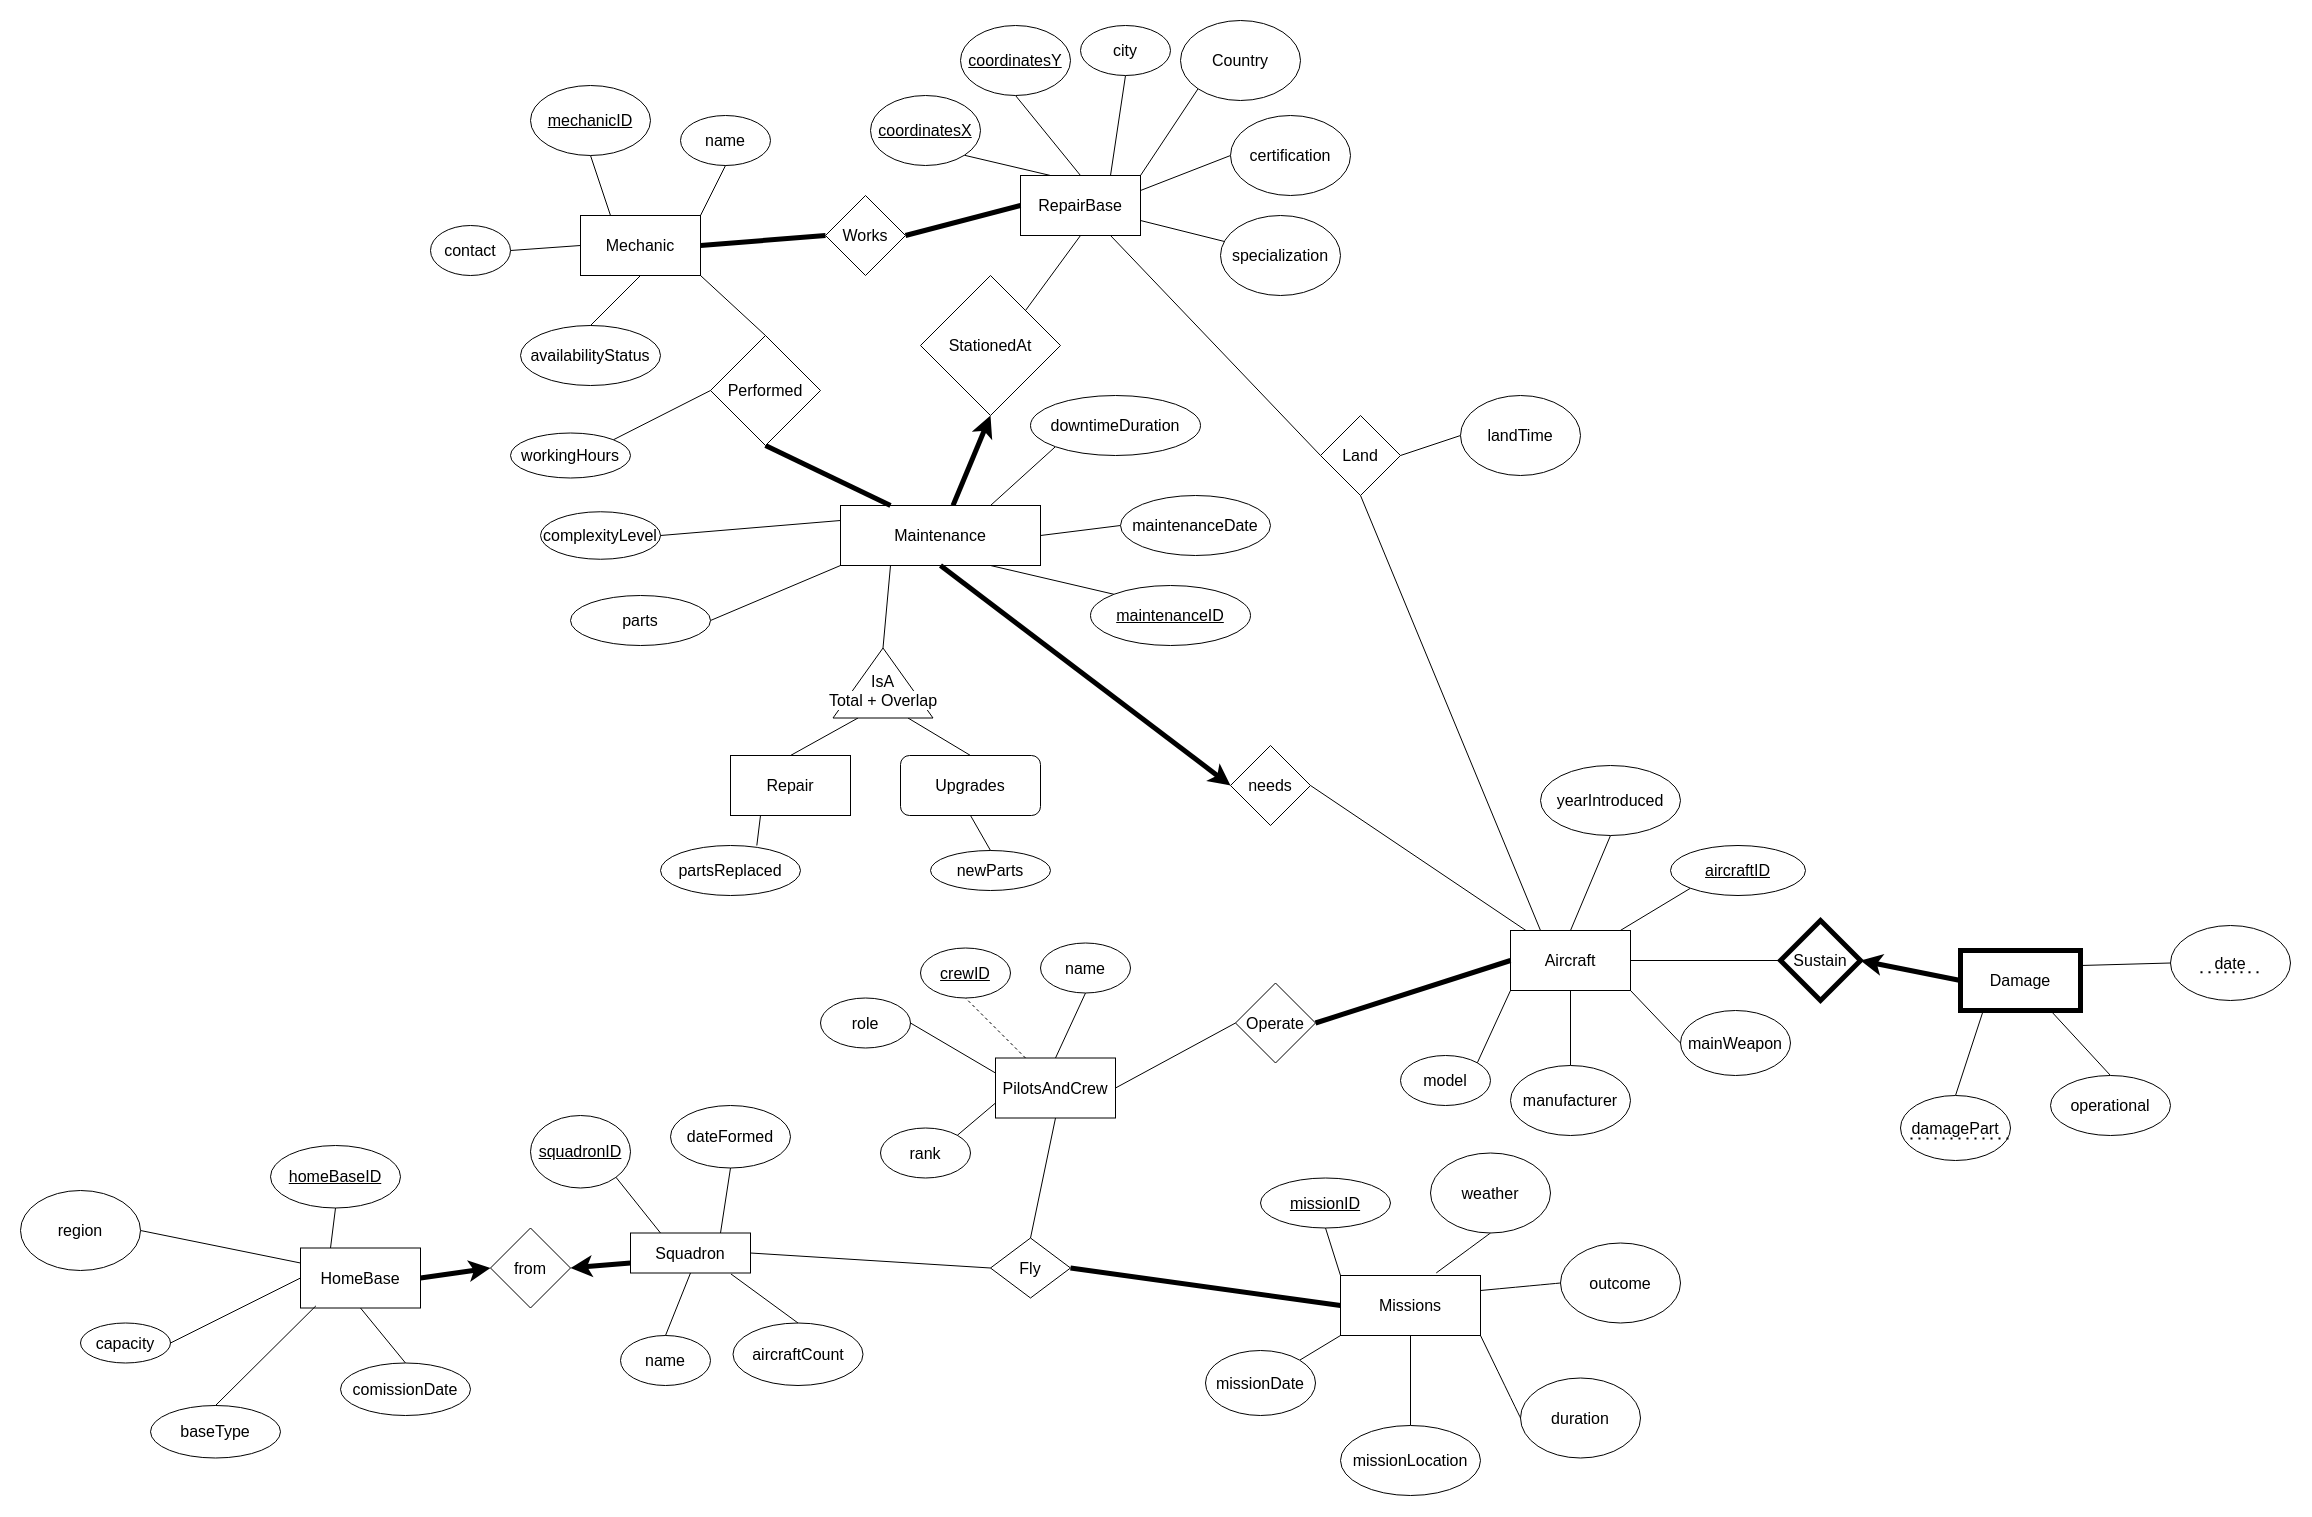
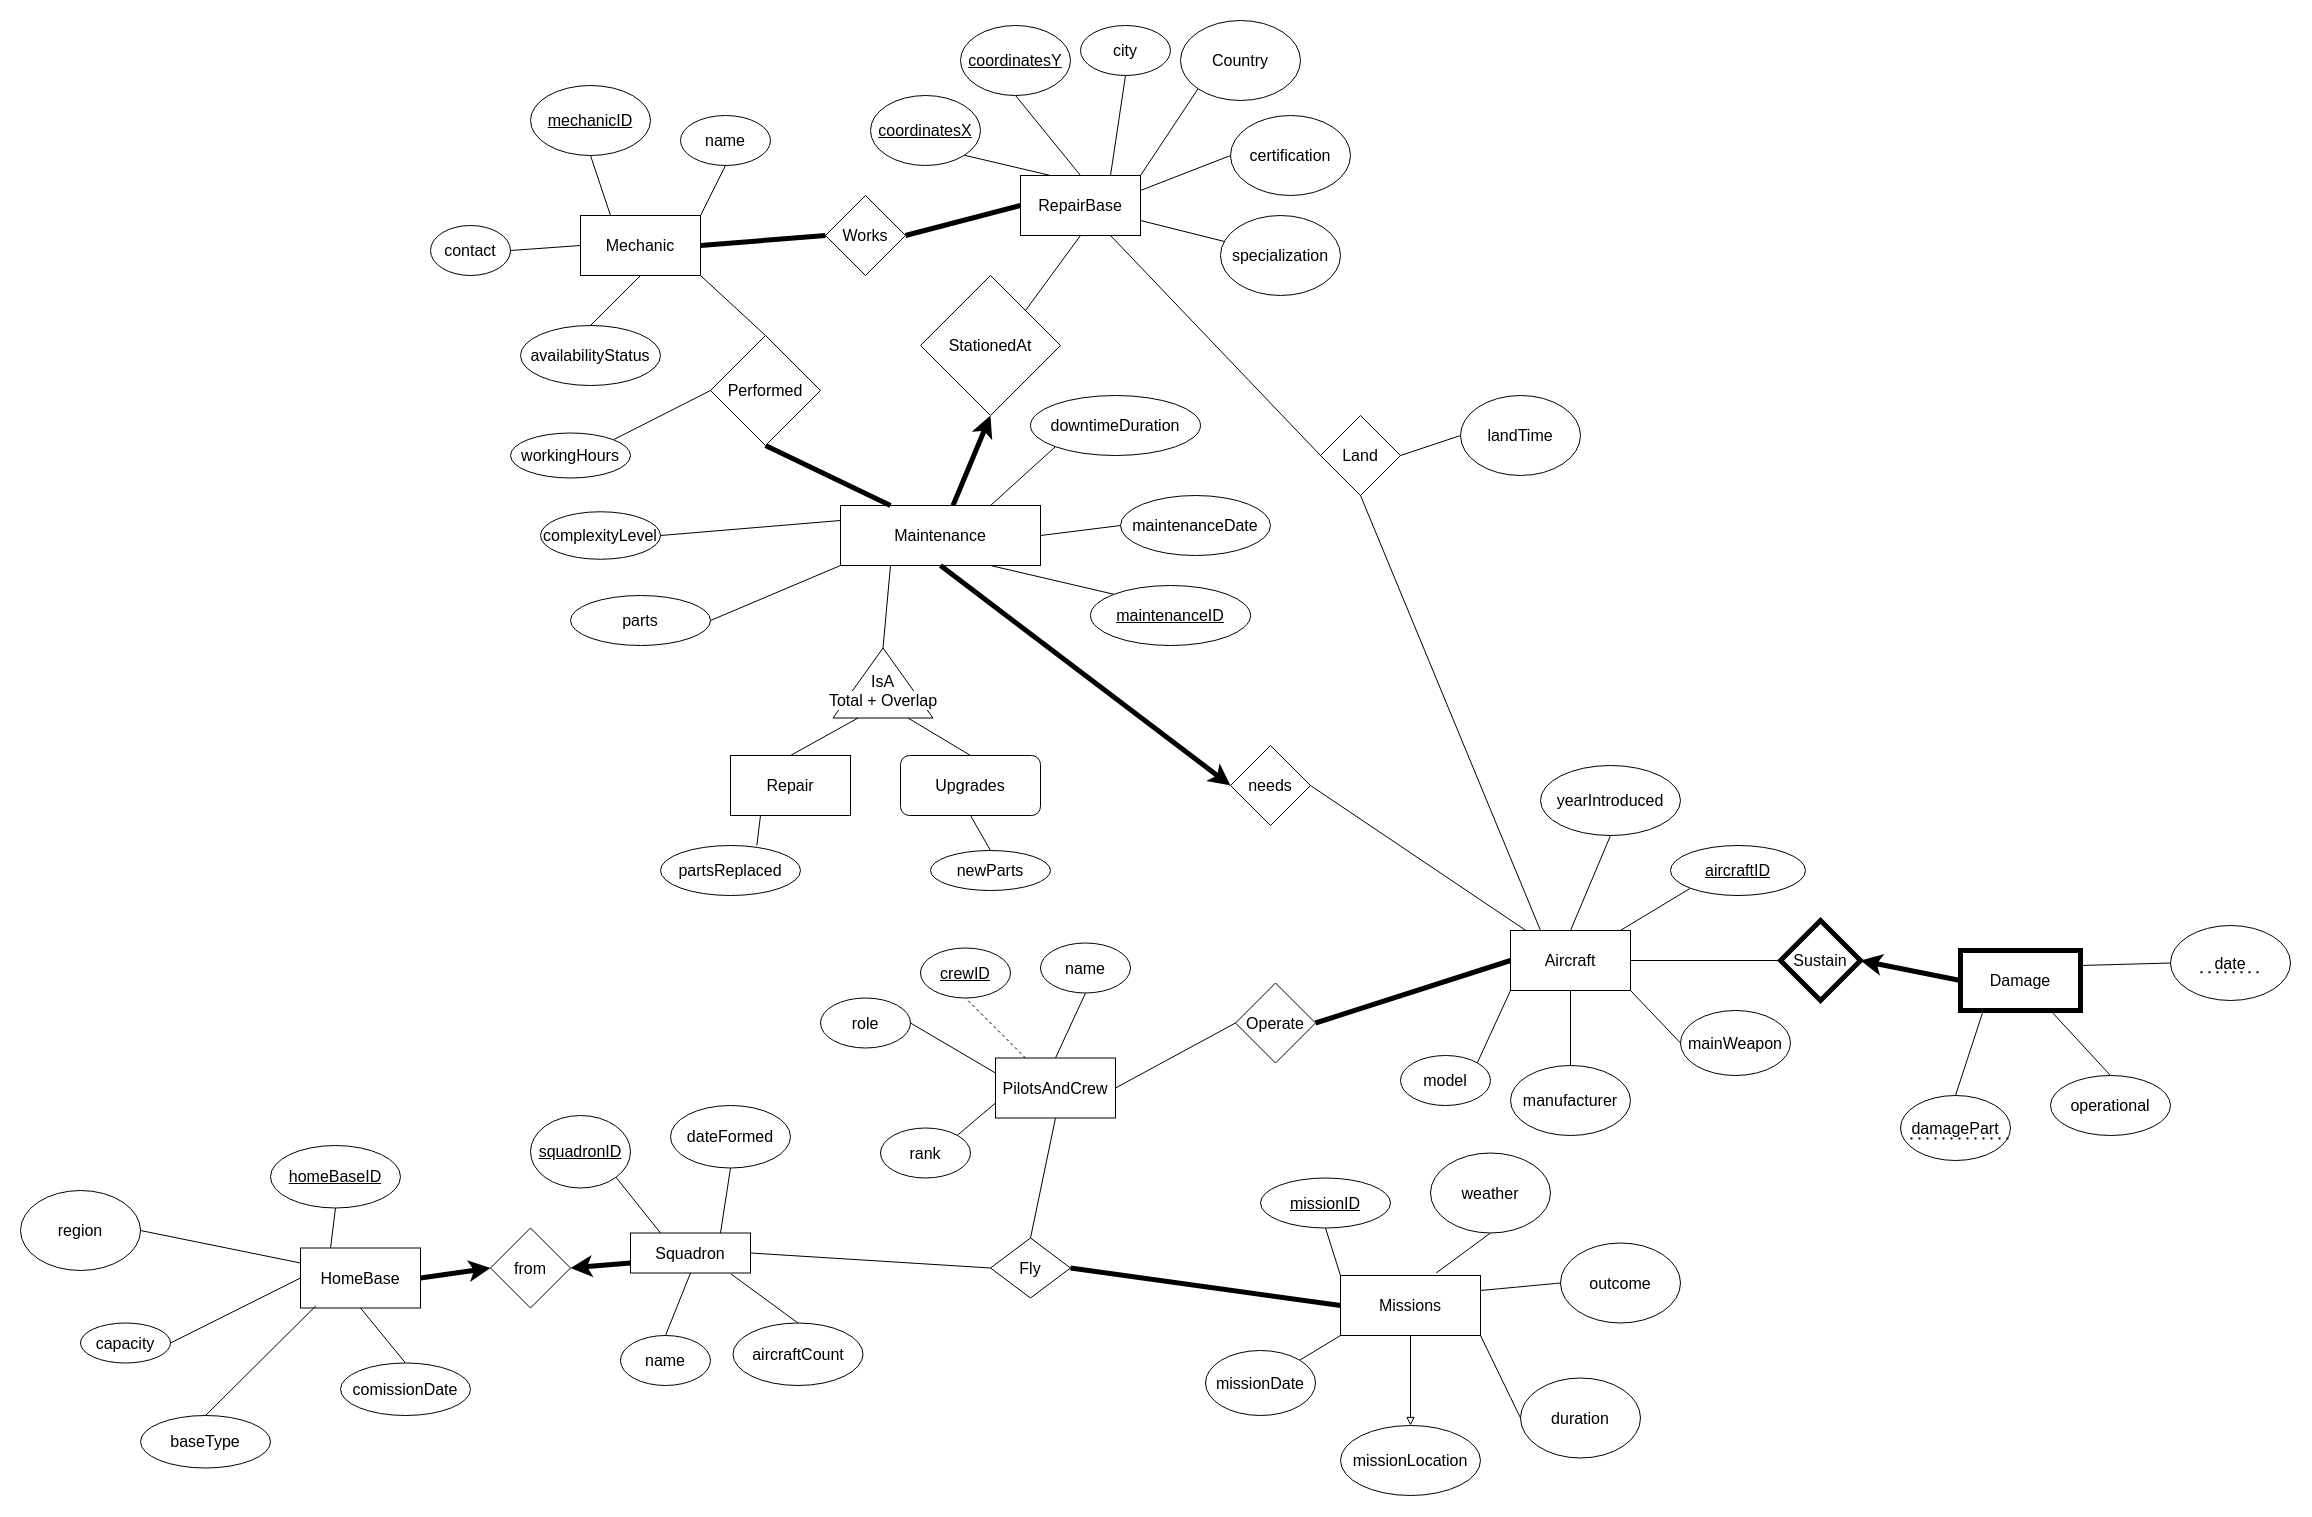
(1411, 1420) -> (1411, 1416)
(216, 1432) -> (206, 1442)
